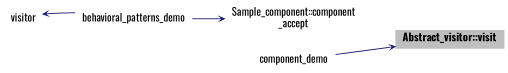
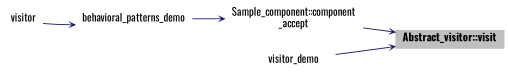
(61, 13) -> (57, 24)
none -> (377, 30)
(294, 60) -> (294, 60)
